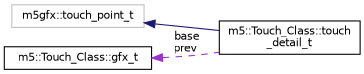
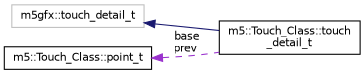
(78, 16) -> (78, 16)
(78, 58) -> (78, 58)
